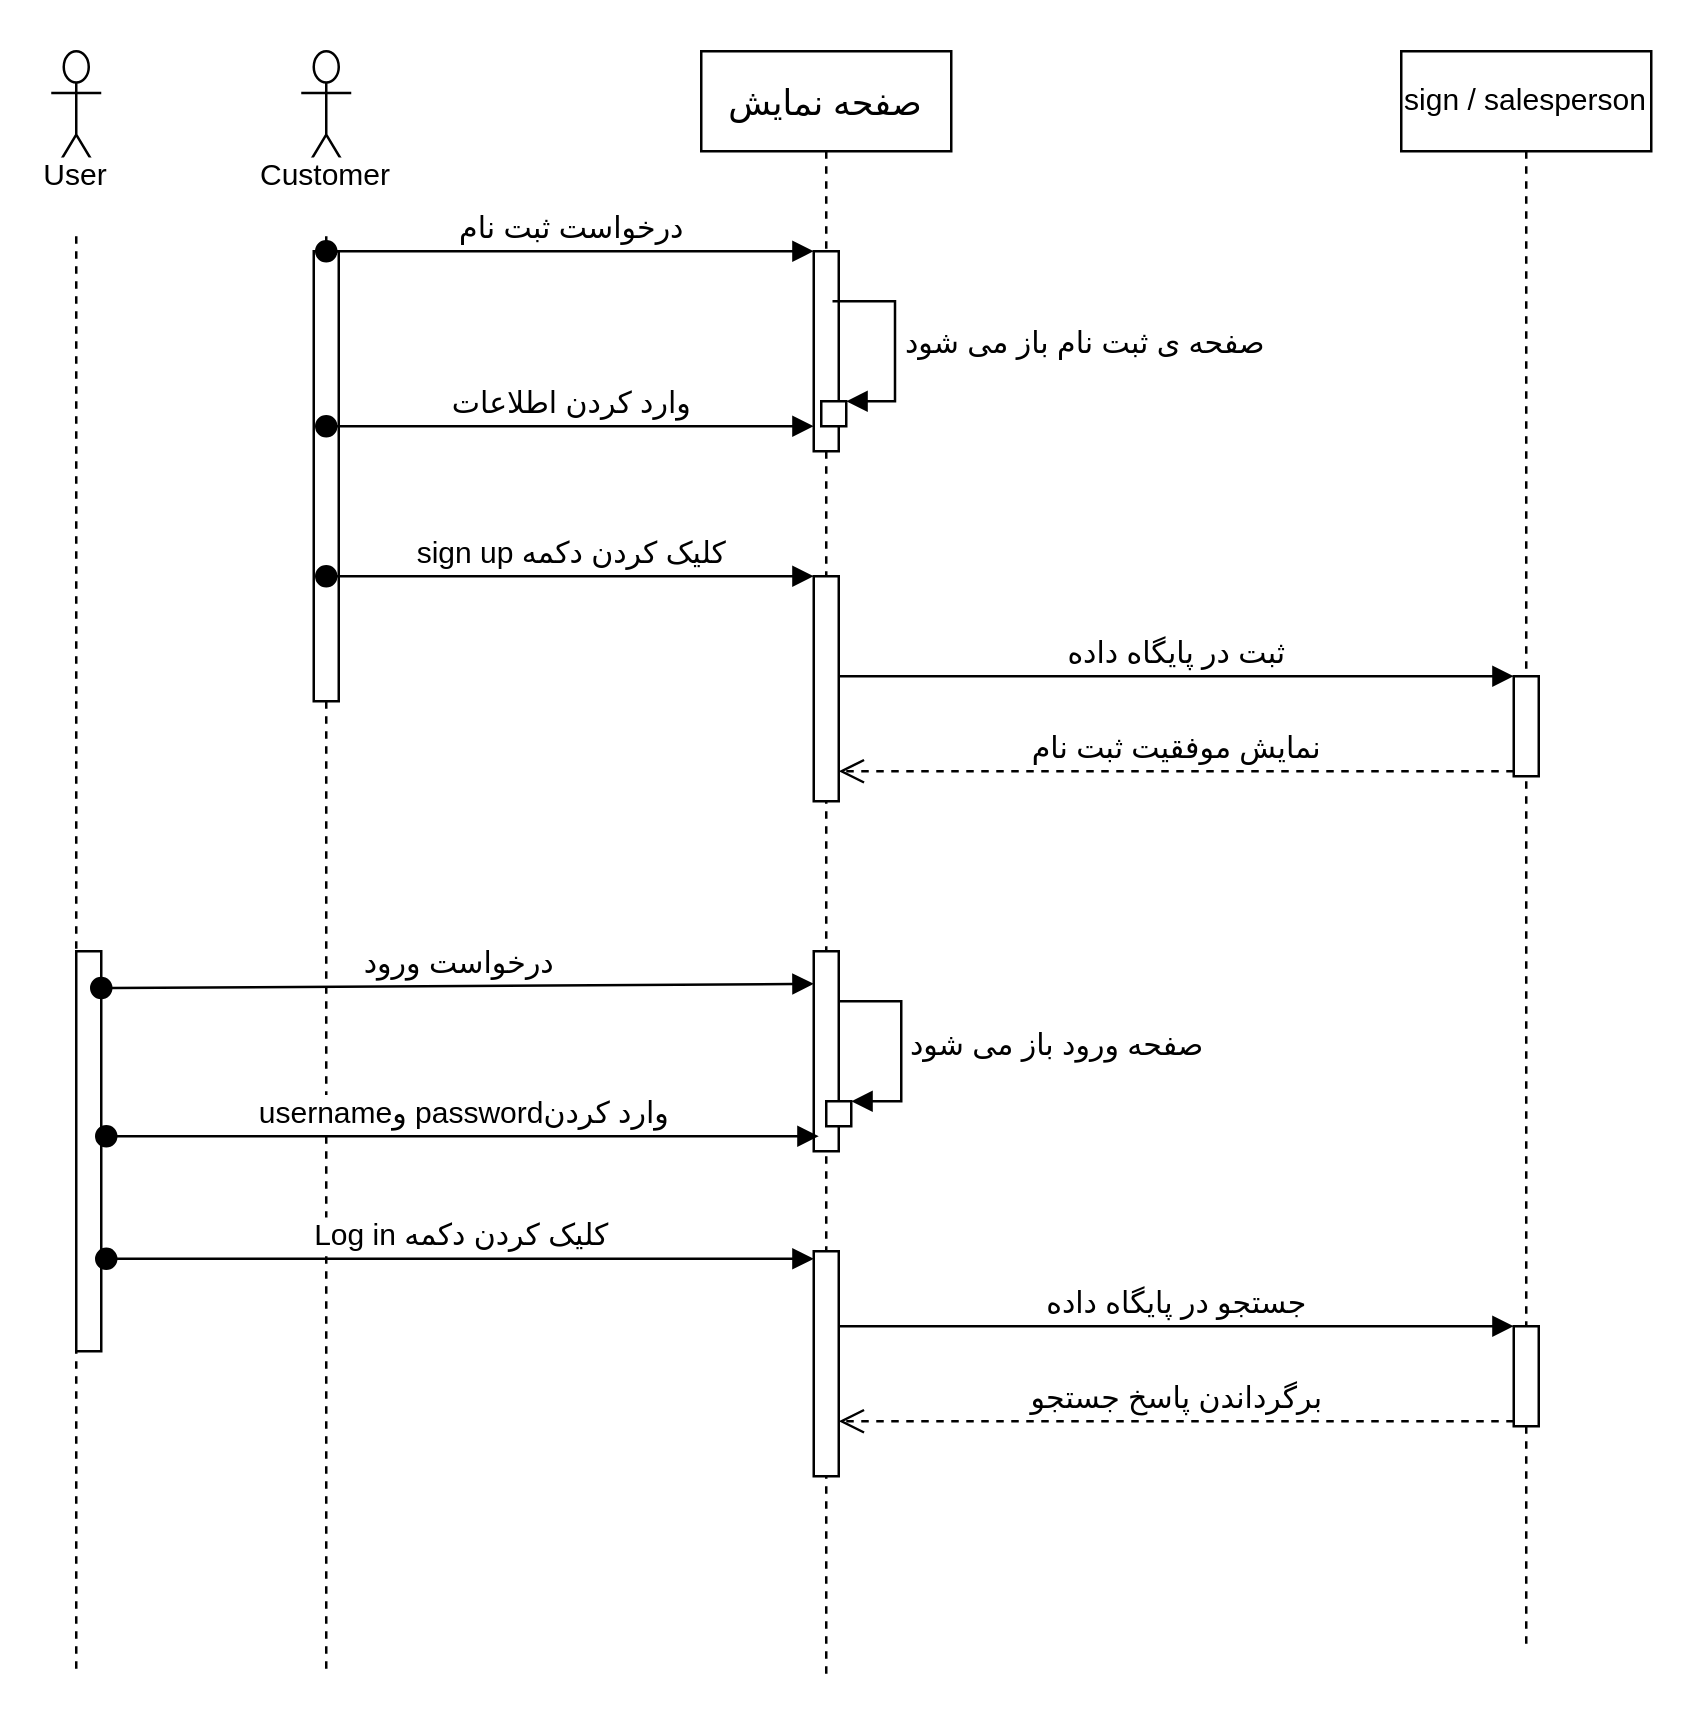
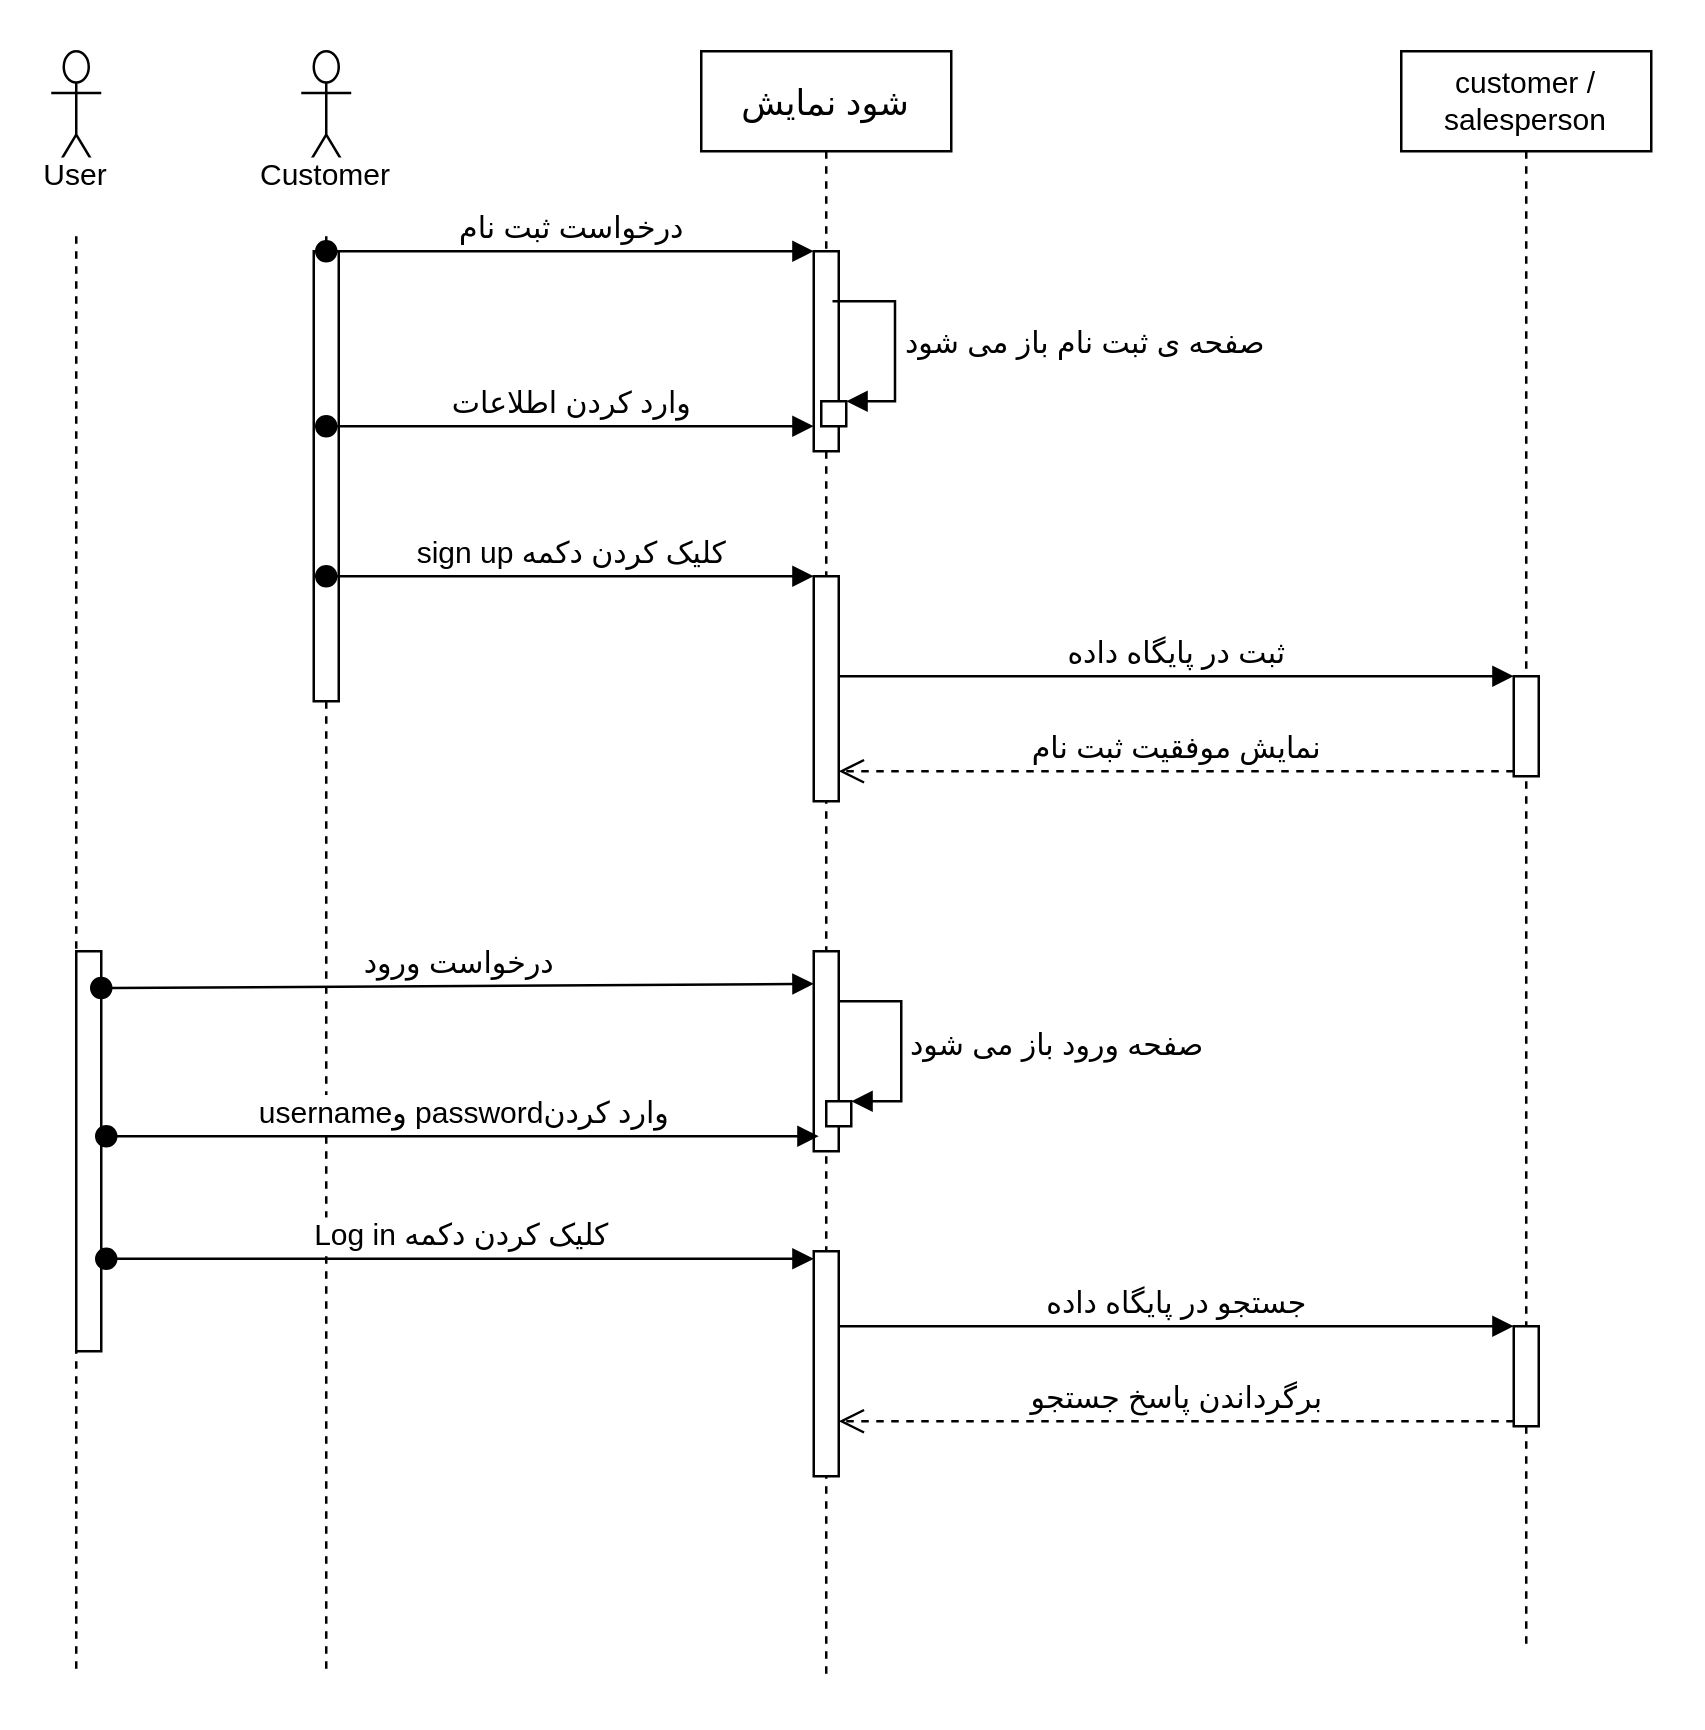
(826, 101) -> (826, 101)
(1526, 101) -> (1526, 101)
